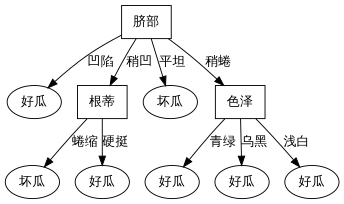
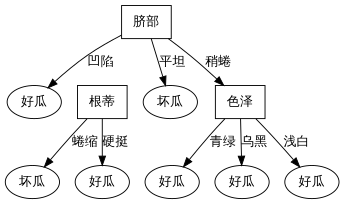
(125, 58) -> none
